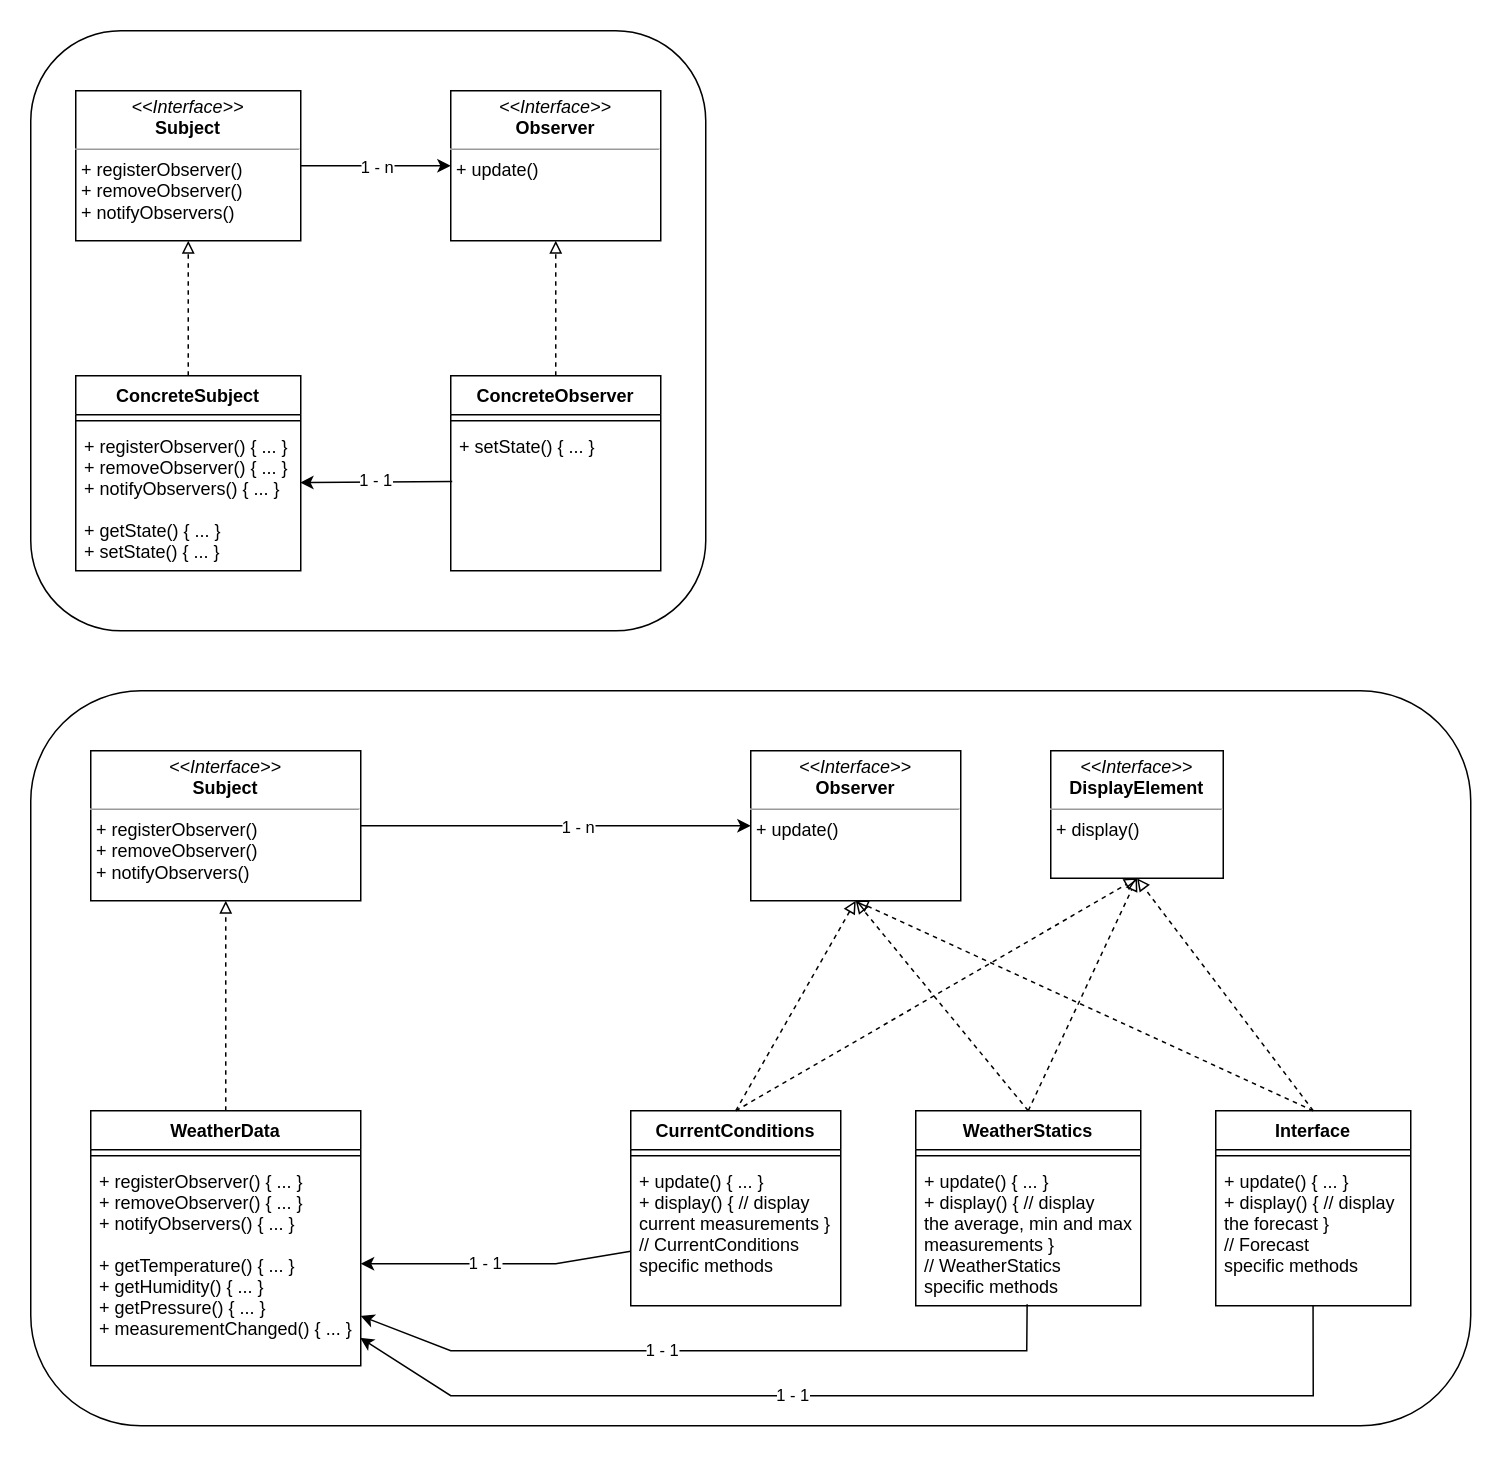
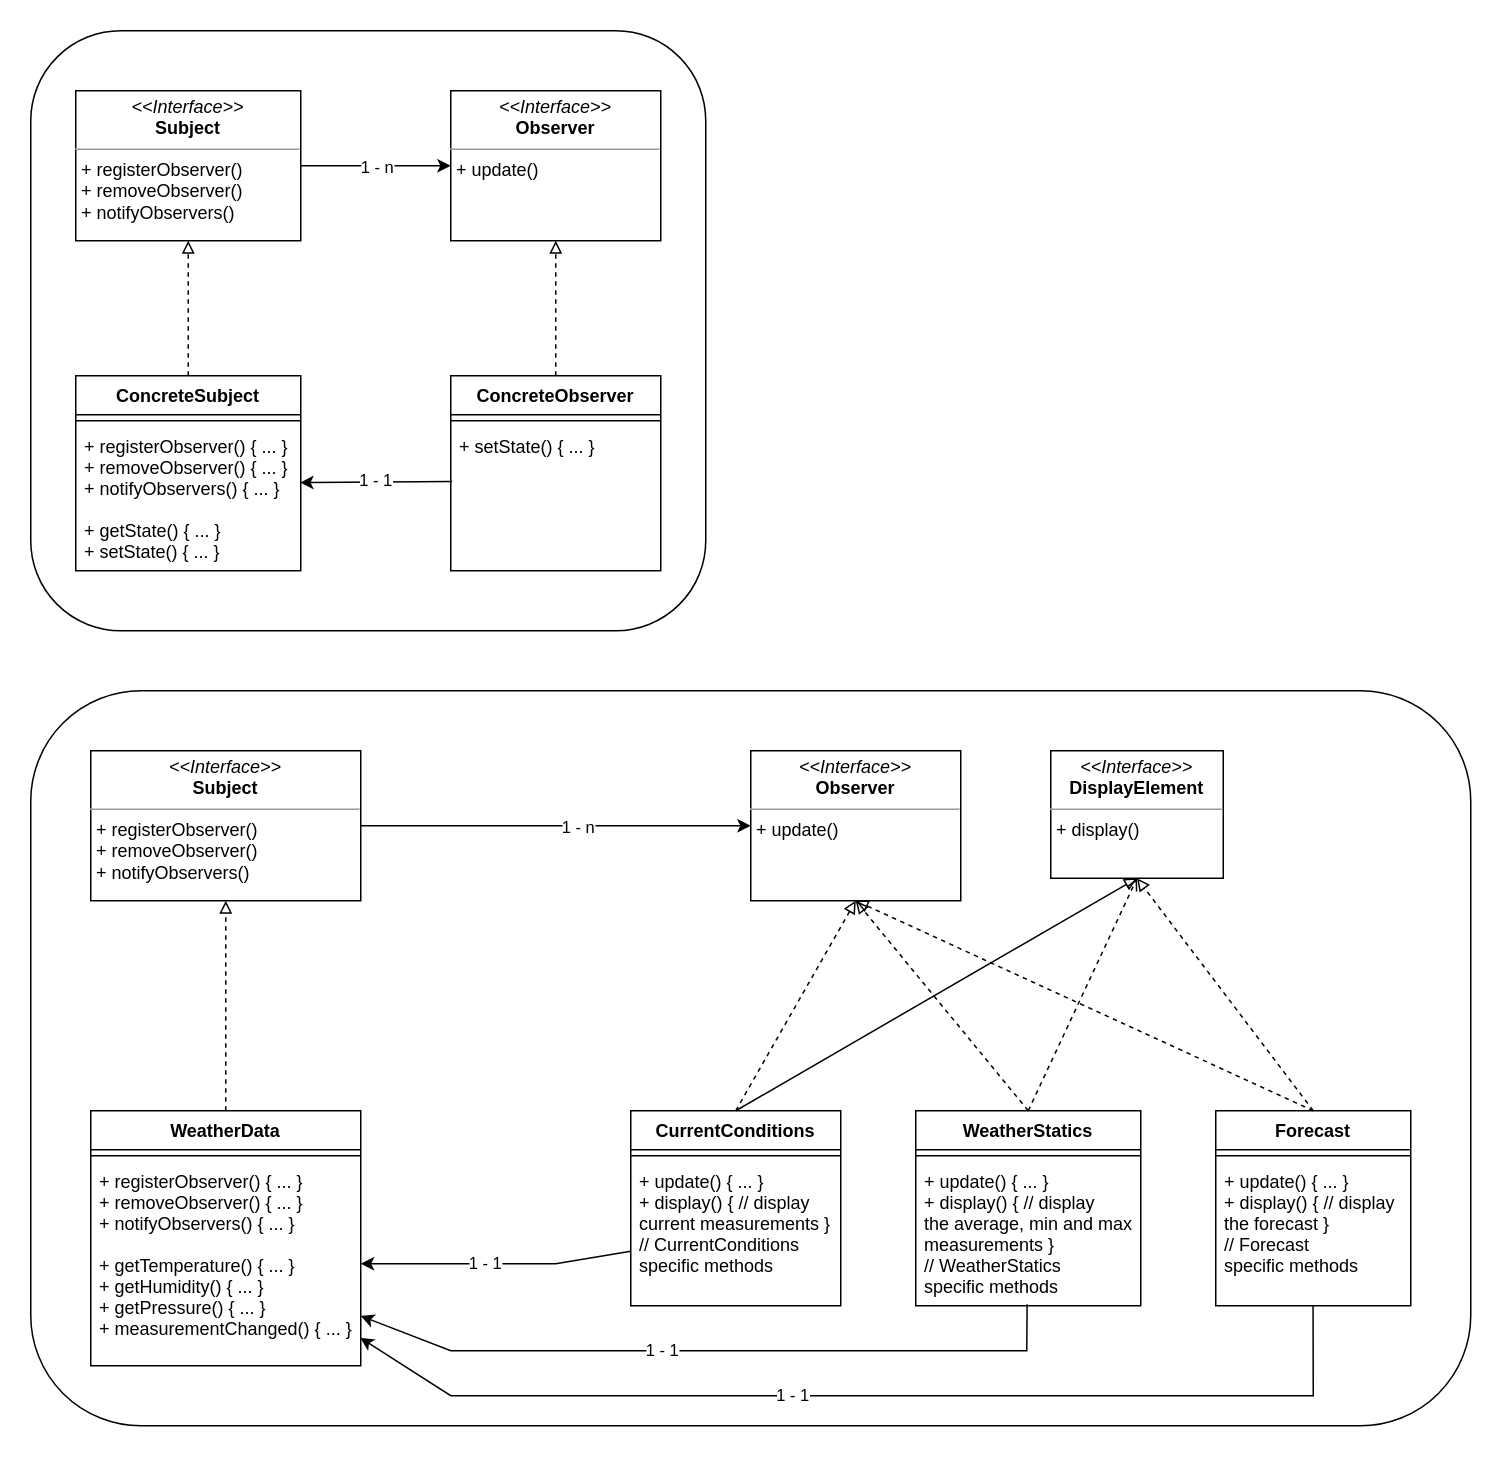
(1131, 891) -> (1132, 889)
(931, 998) -> (931, 998)
(1313, 1131) -> (1313, 1131)
